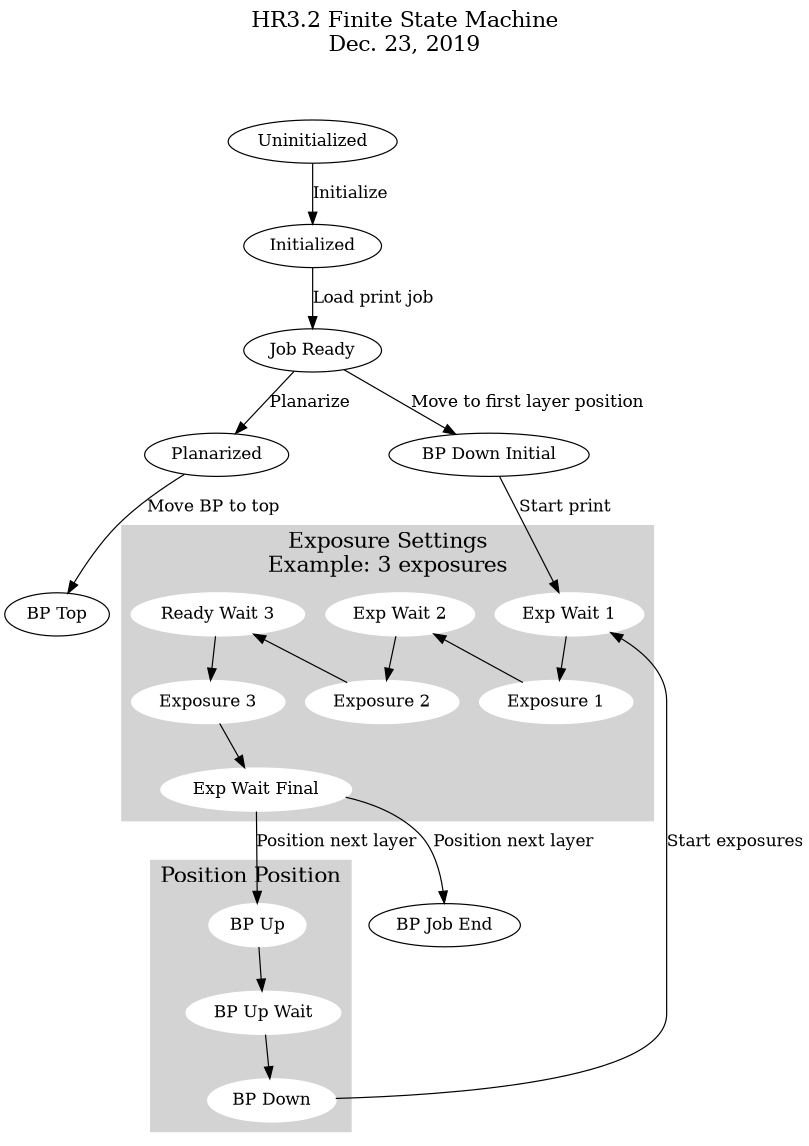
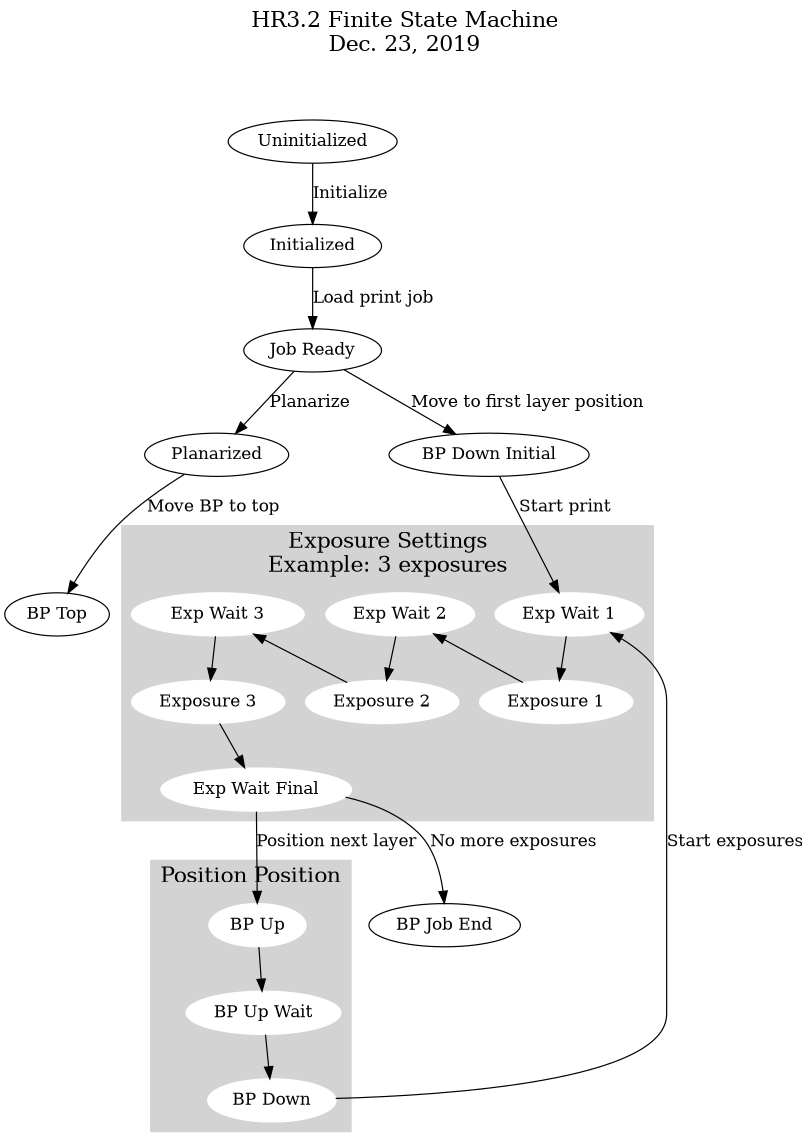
(218, 614) -> (218, 614)
(514, 842) -> (514, 842)
